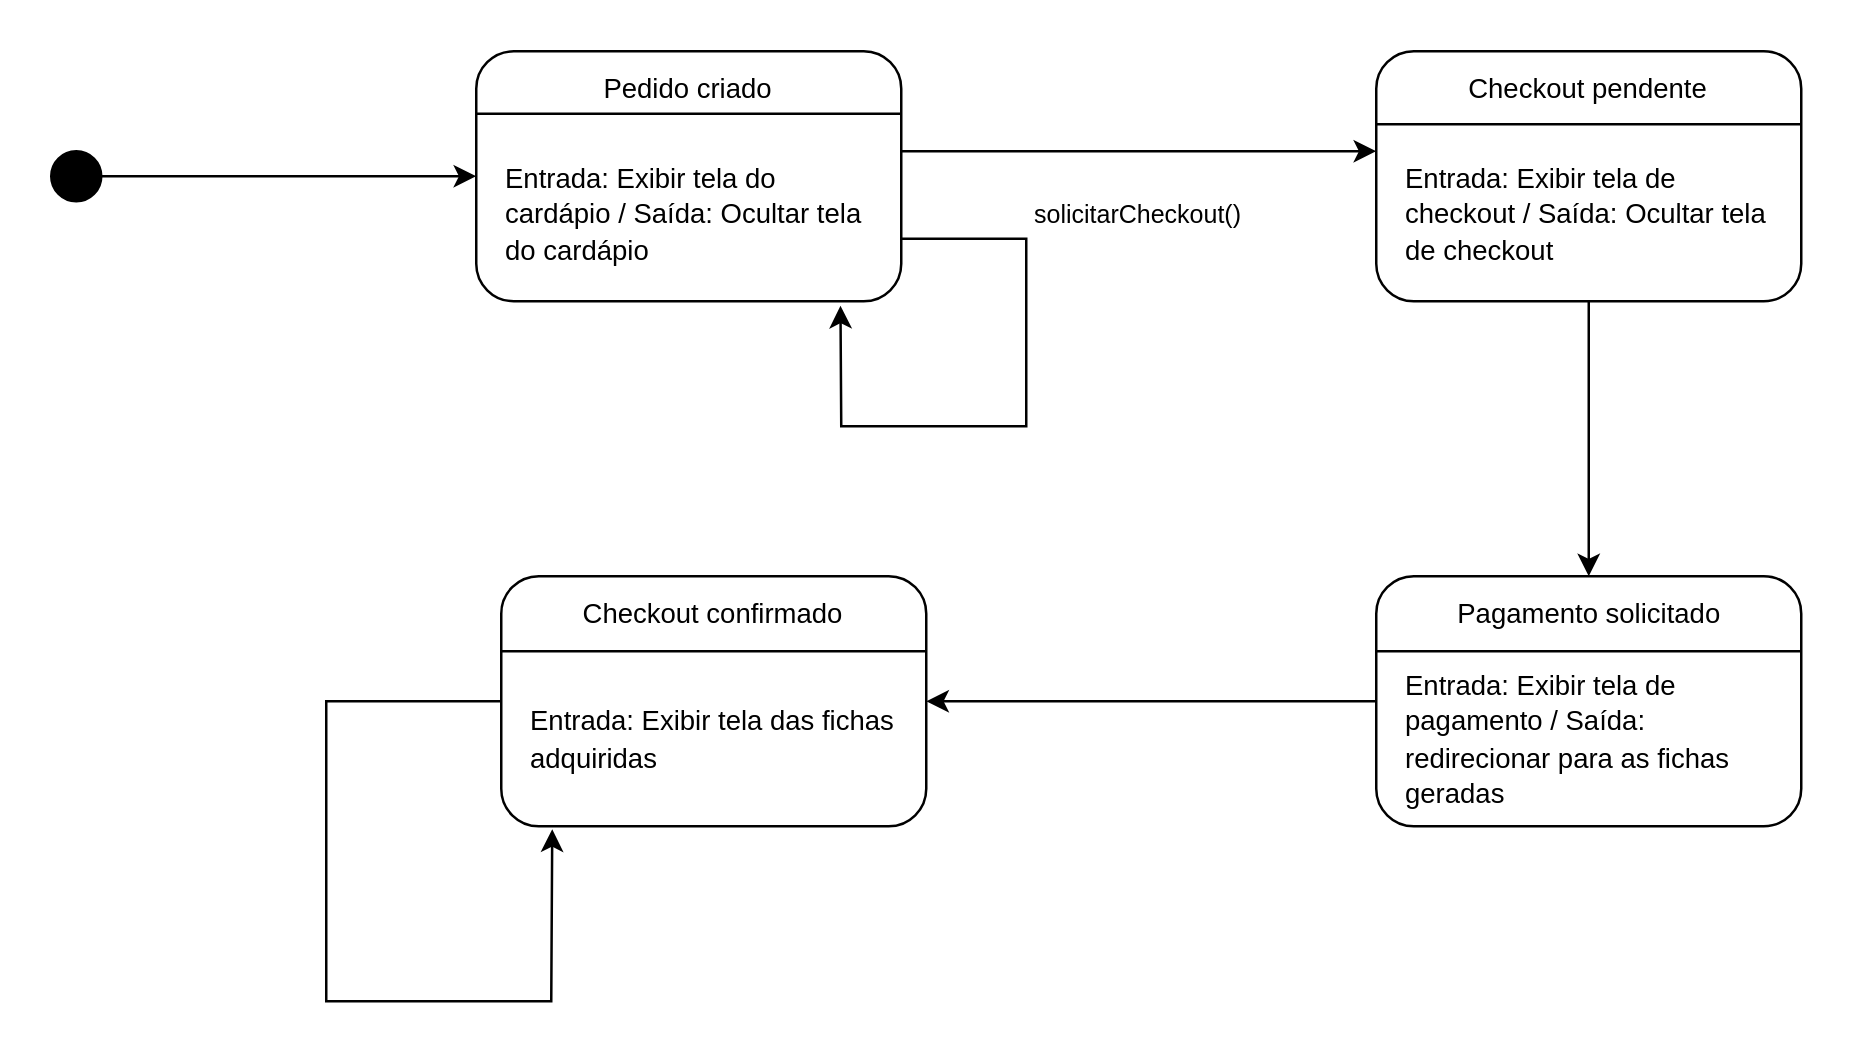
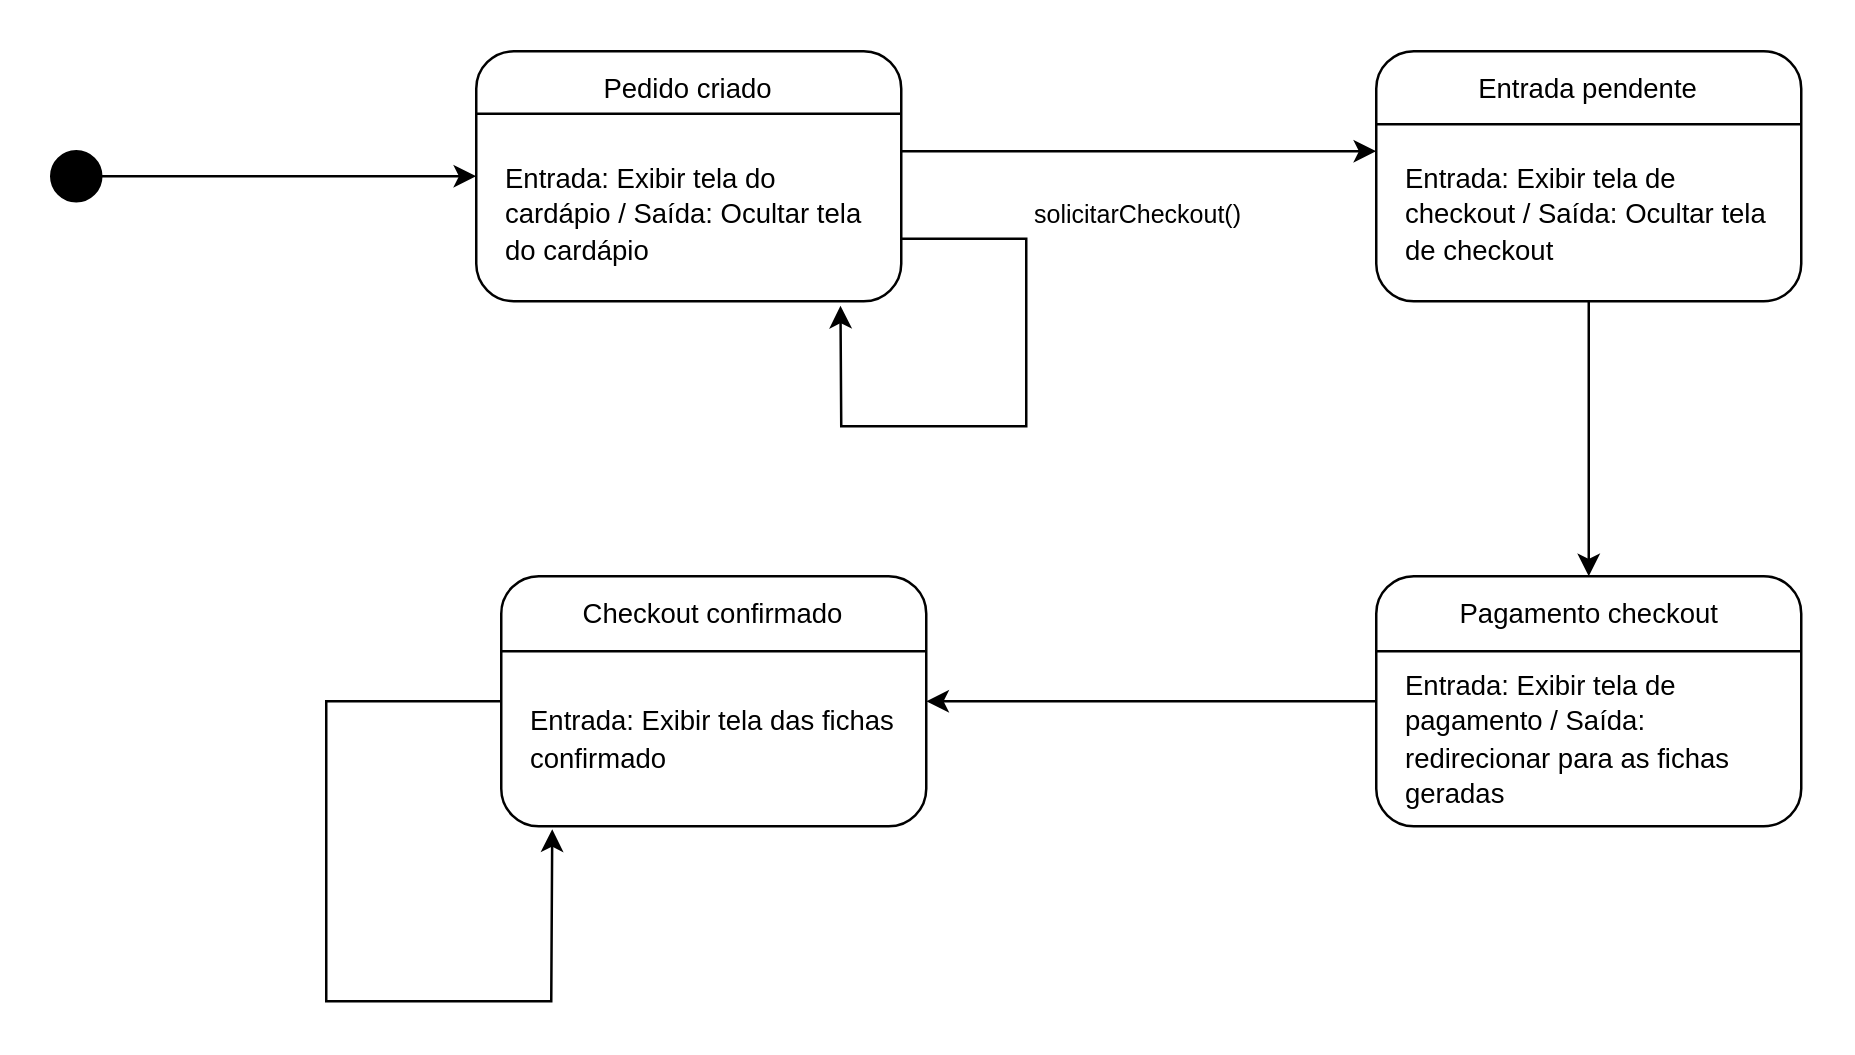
(1589, 89) -> (1589, 89)
(1590, 614) -> (1590, 614)
(716, 739) -> (716, 739)
